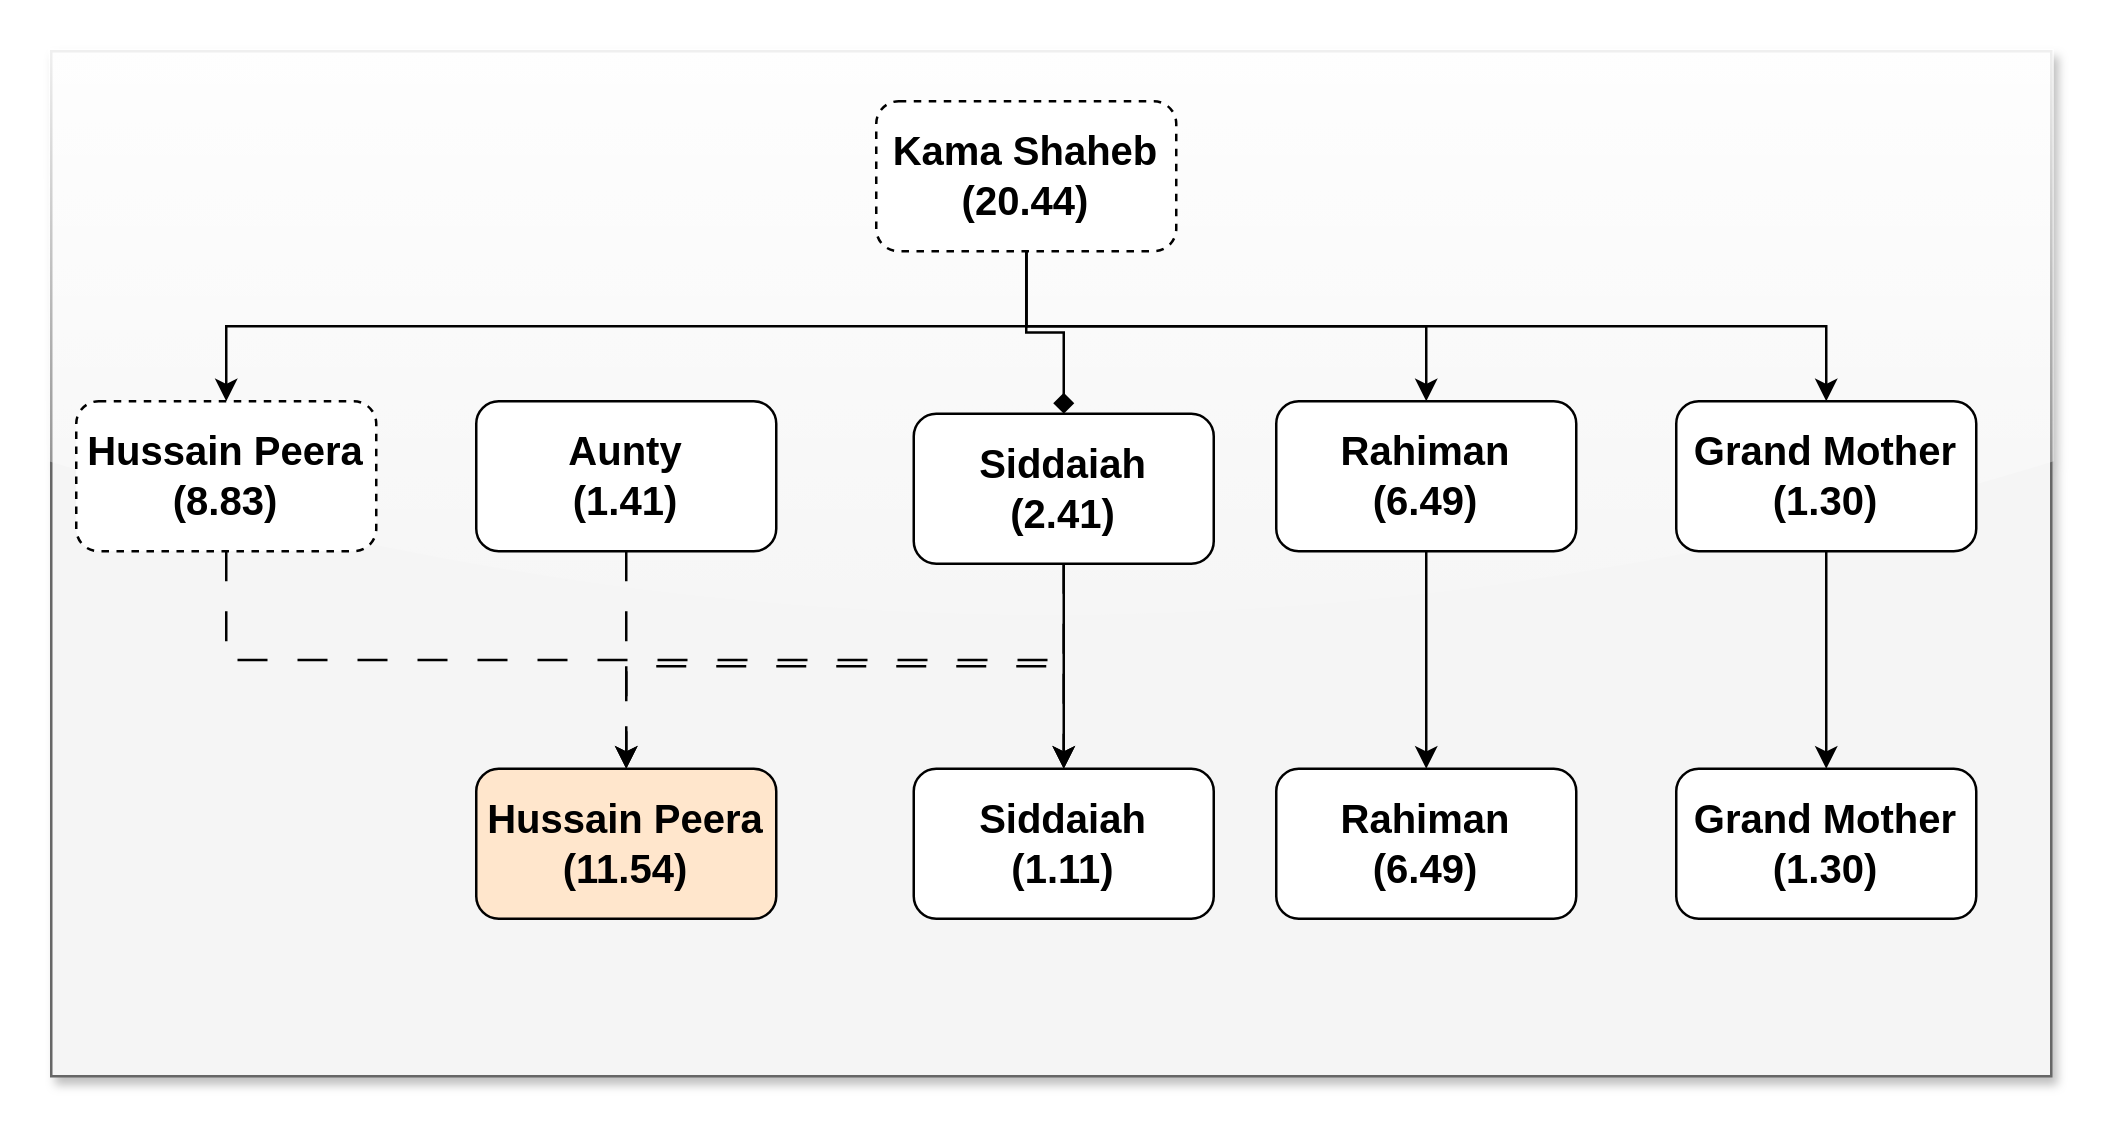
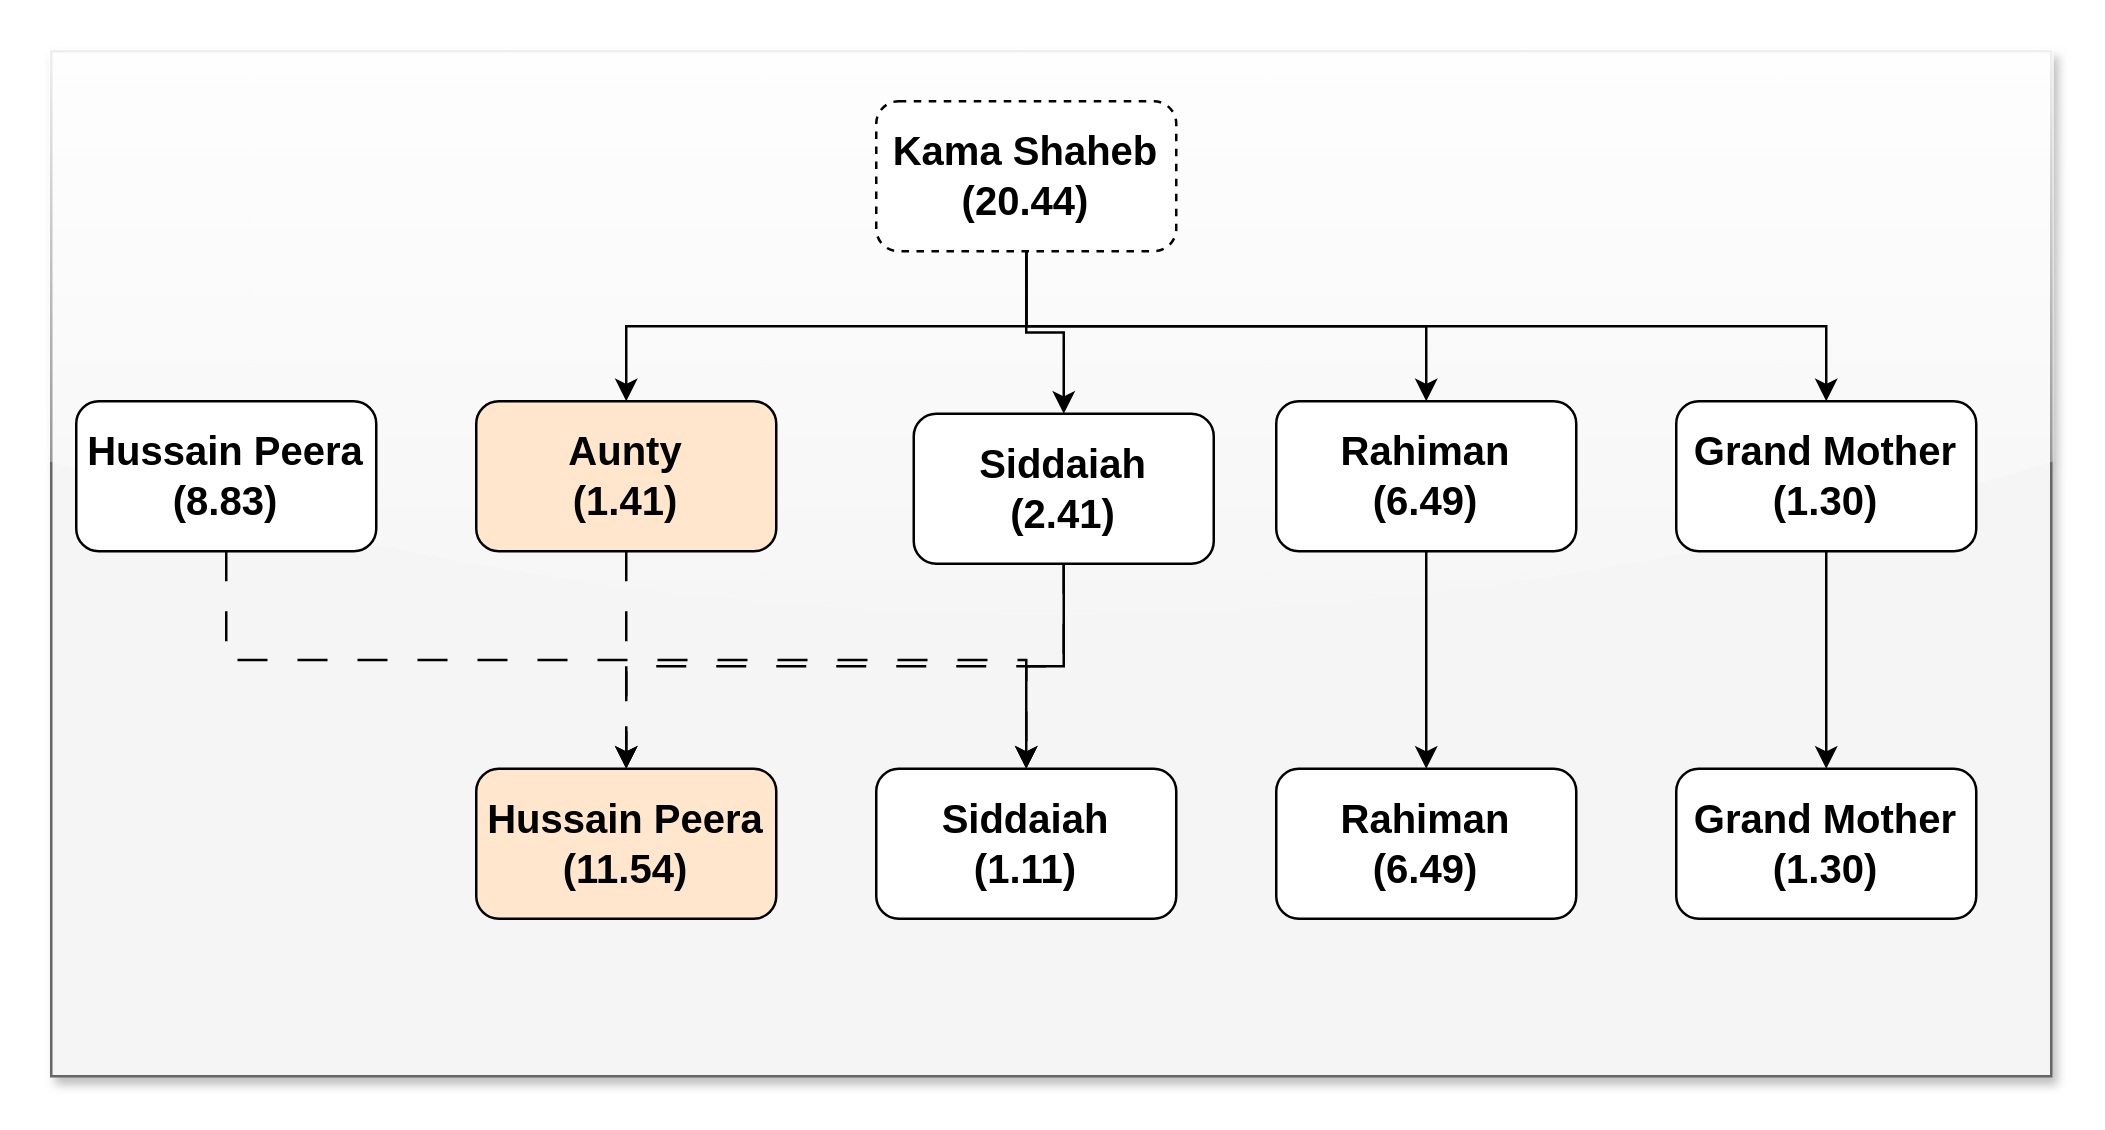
(395, 326) -> none
none -> (626, 357)
(1064, 393) -> (1064, 394)
(226, 476) -> (226, 476)
(626, 476) -> (626, 476)
(1064, 844) -> (1026, 844)
